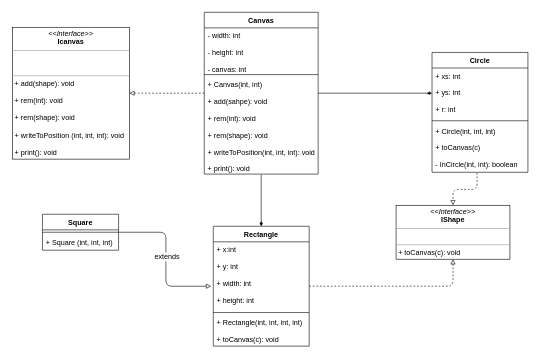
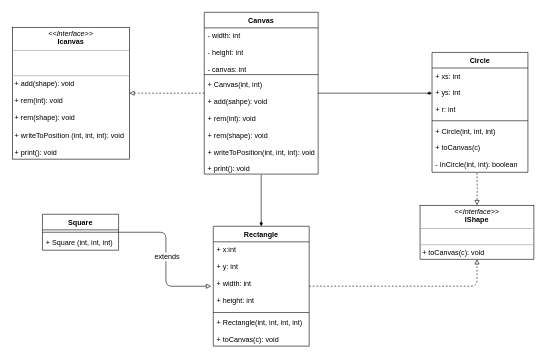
(453, 233) -> (477, 233)
